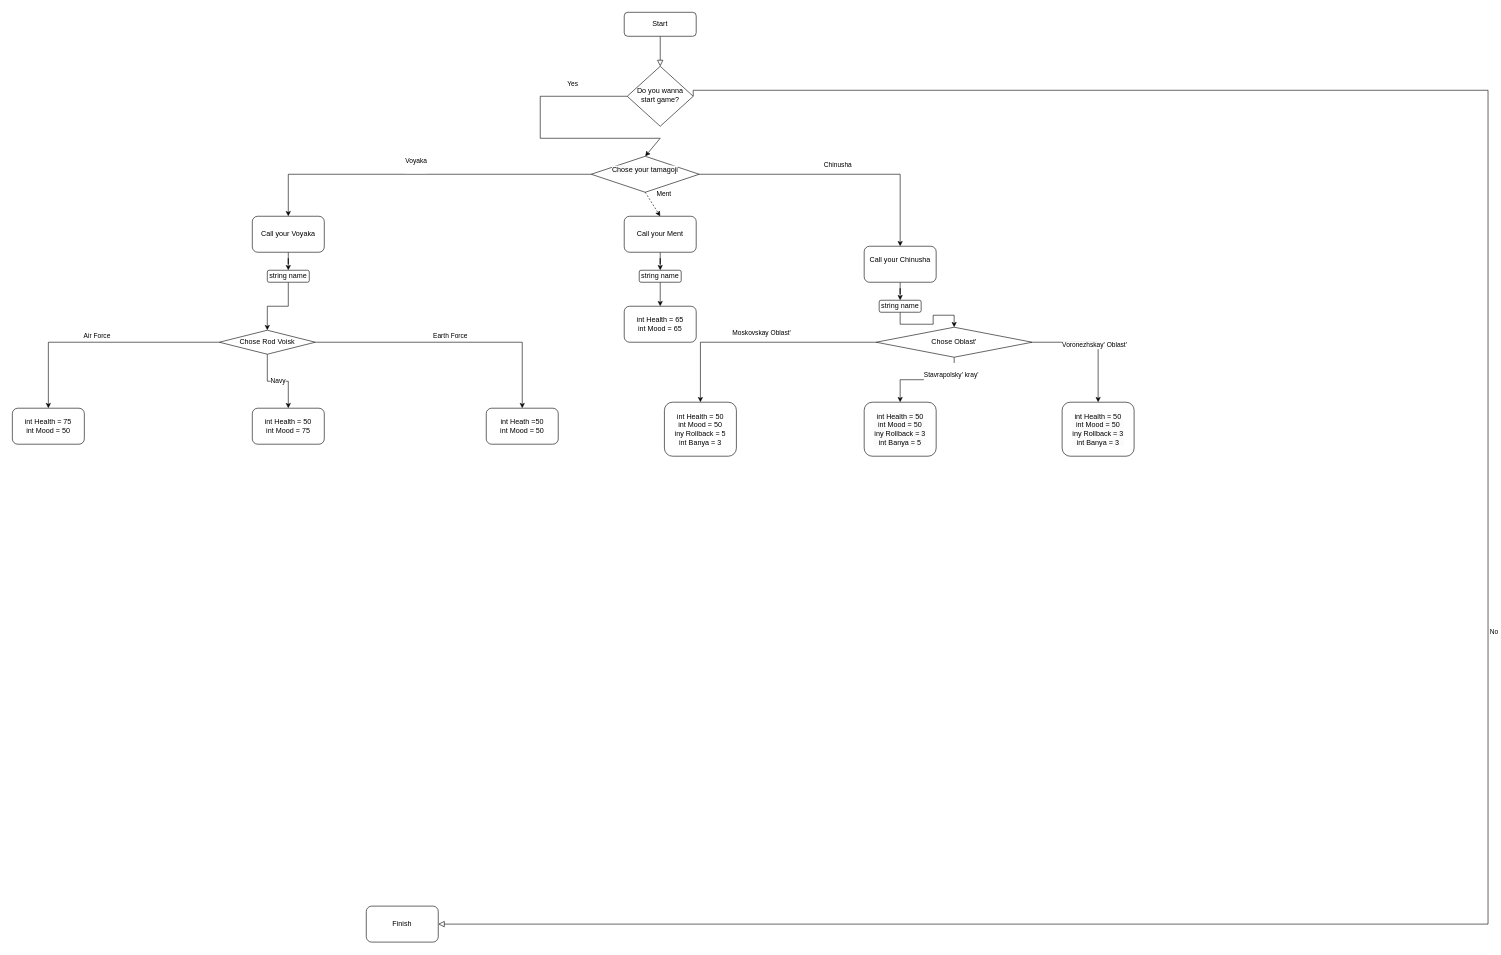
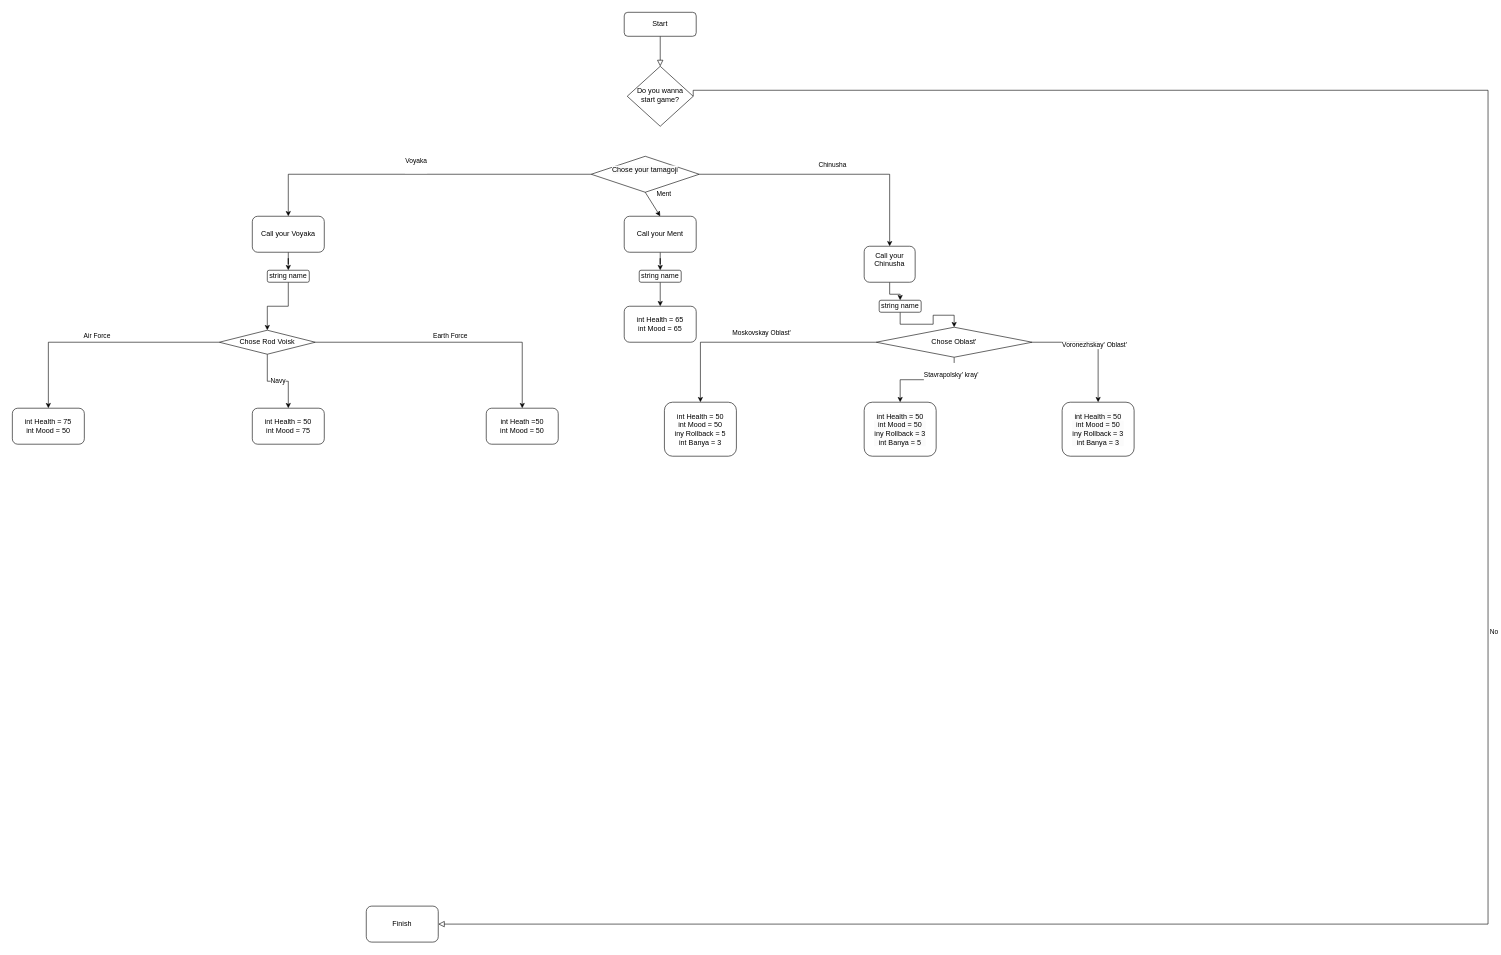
(656, 143) -> none
(650, 200) -> (650, 200)
(900, 264) -> (890, 264)
